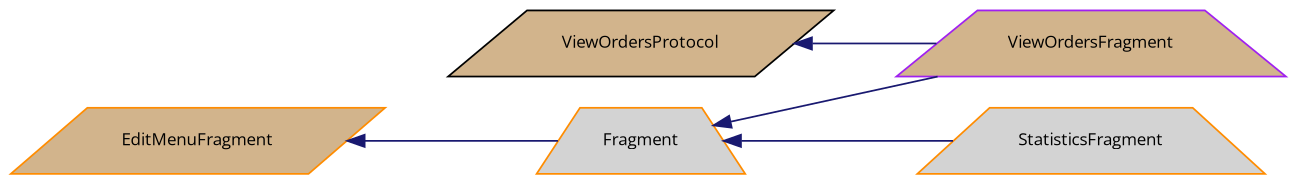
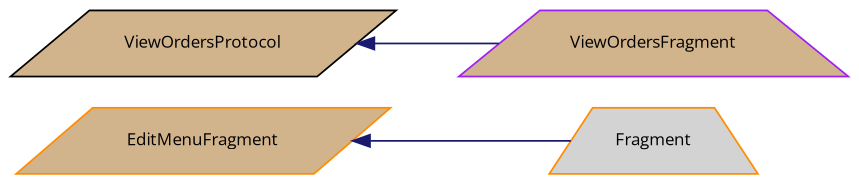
(834, 99) -> none
(1091, 141) -> none
